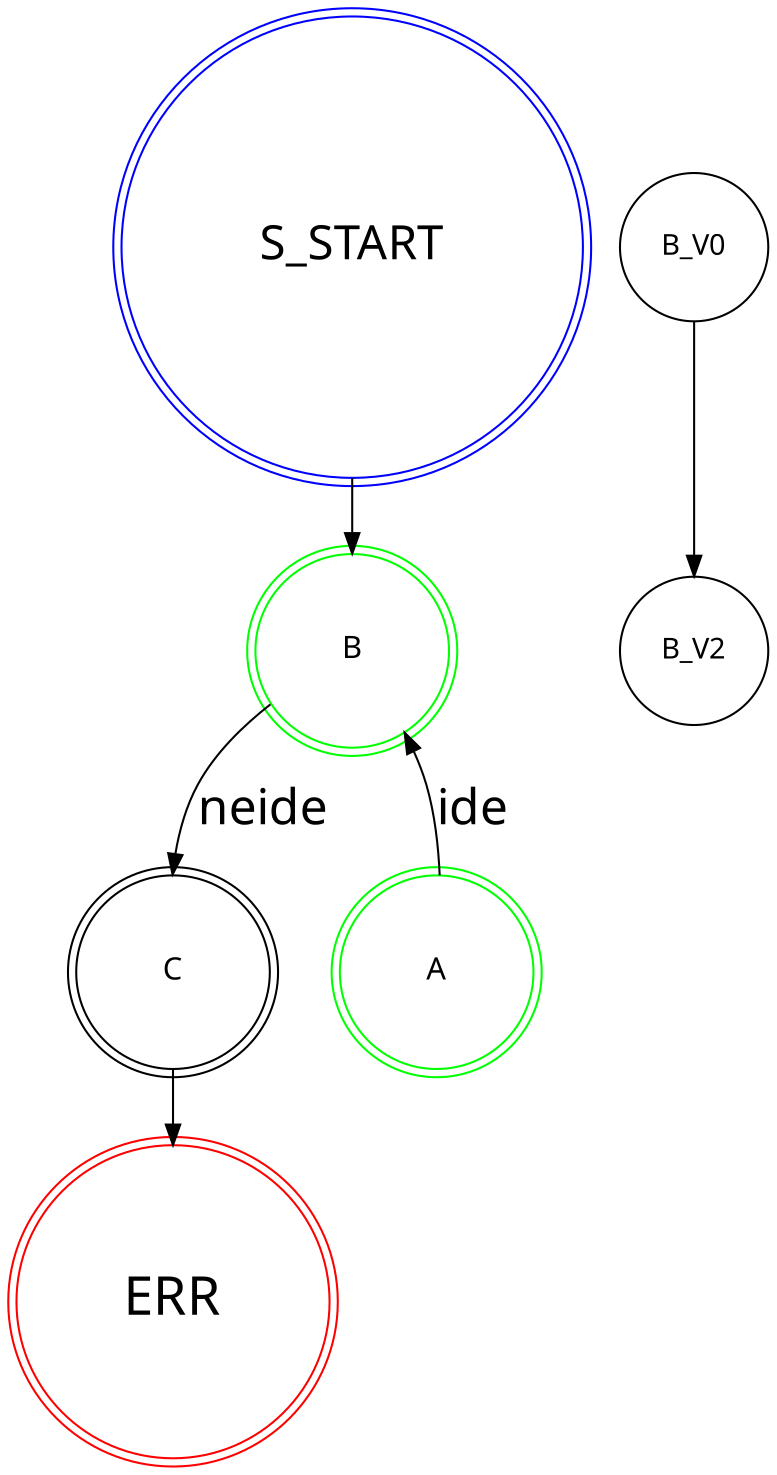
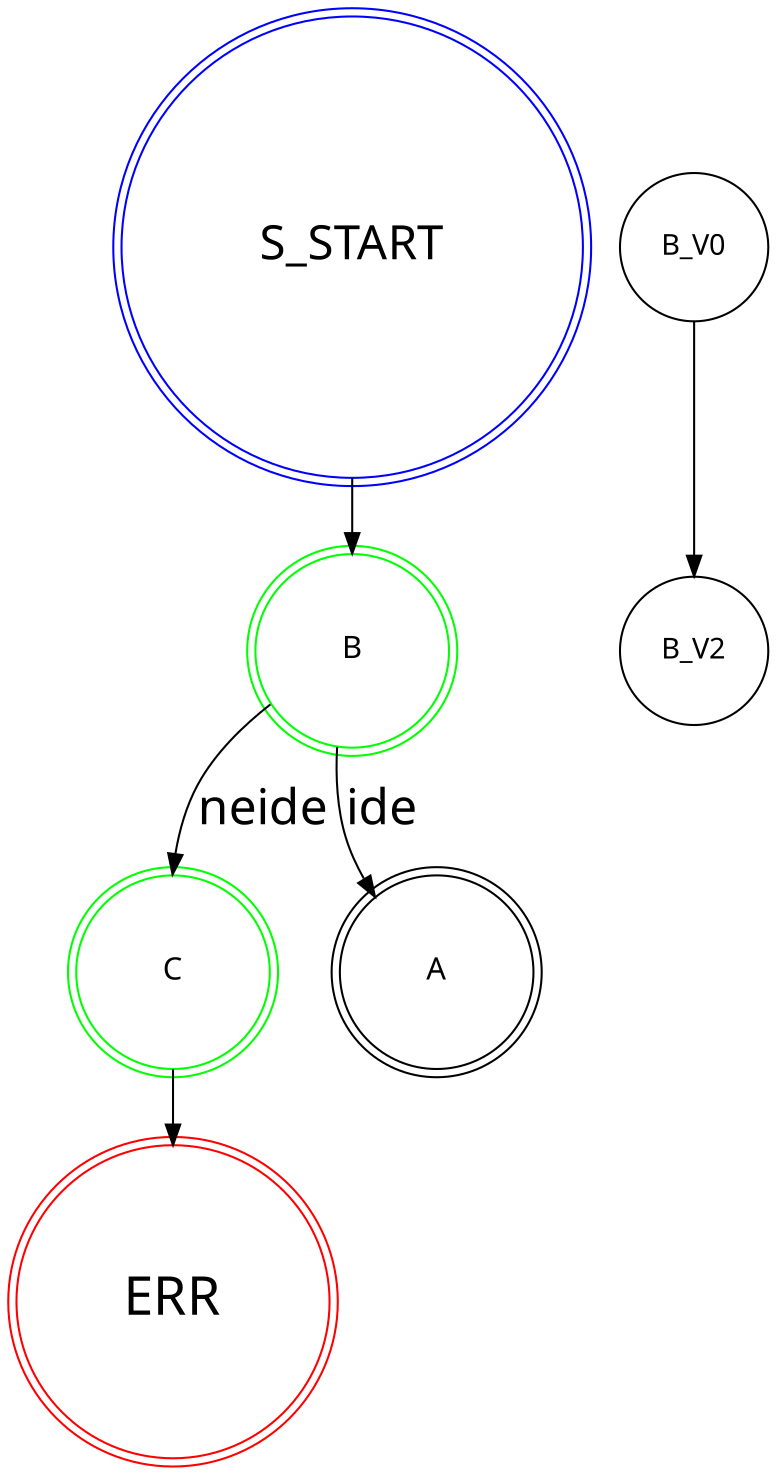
(433, 812) -> (340, 815)
(173, 972) -> (173, 972)
(437, 972) -> (437, 972)
